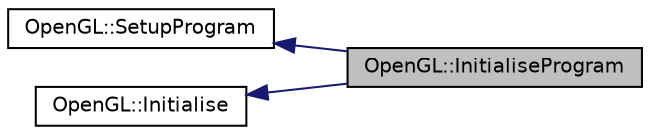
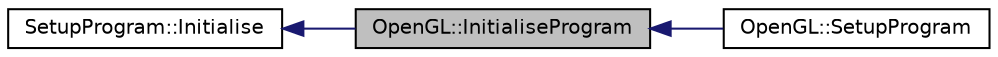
(321, 48) -> (697, 29)
(141, 106) -> (145, 29)
